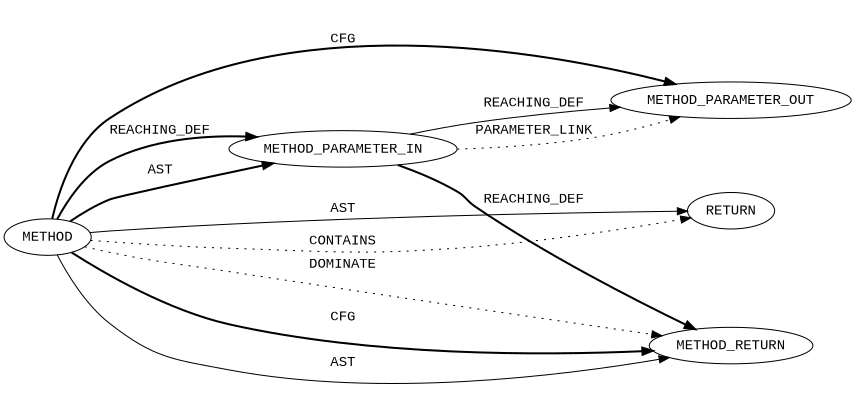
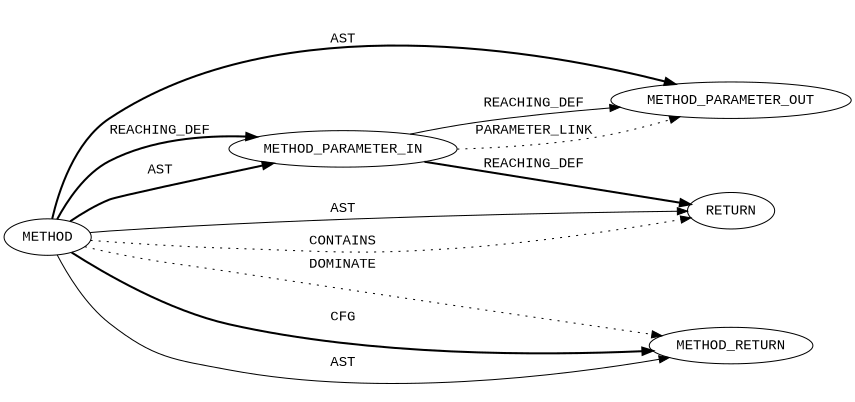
(343, 39) -> (343, 39)
(540, 247) -> (552, 182)
